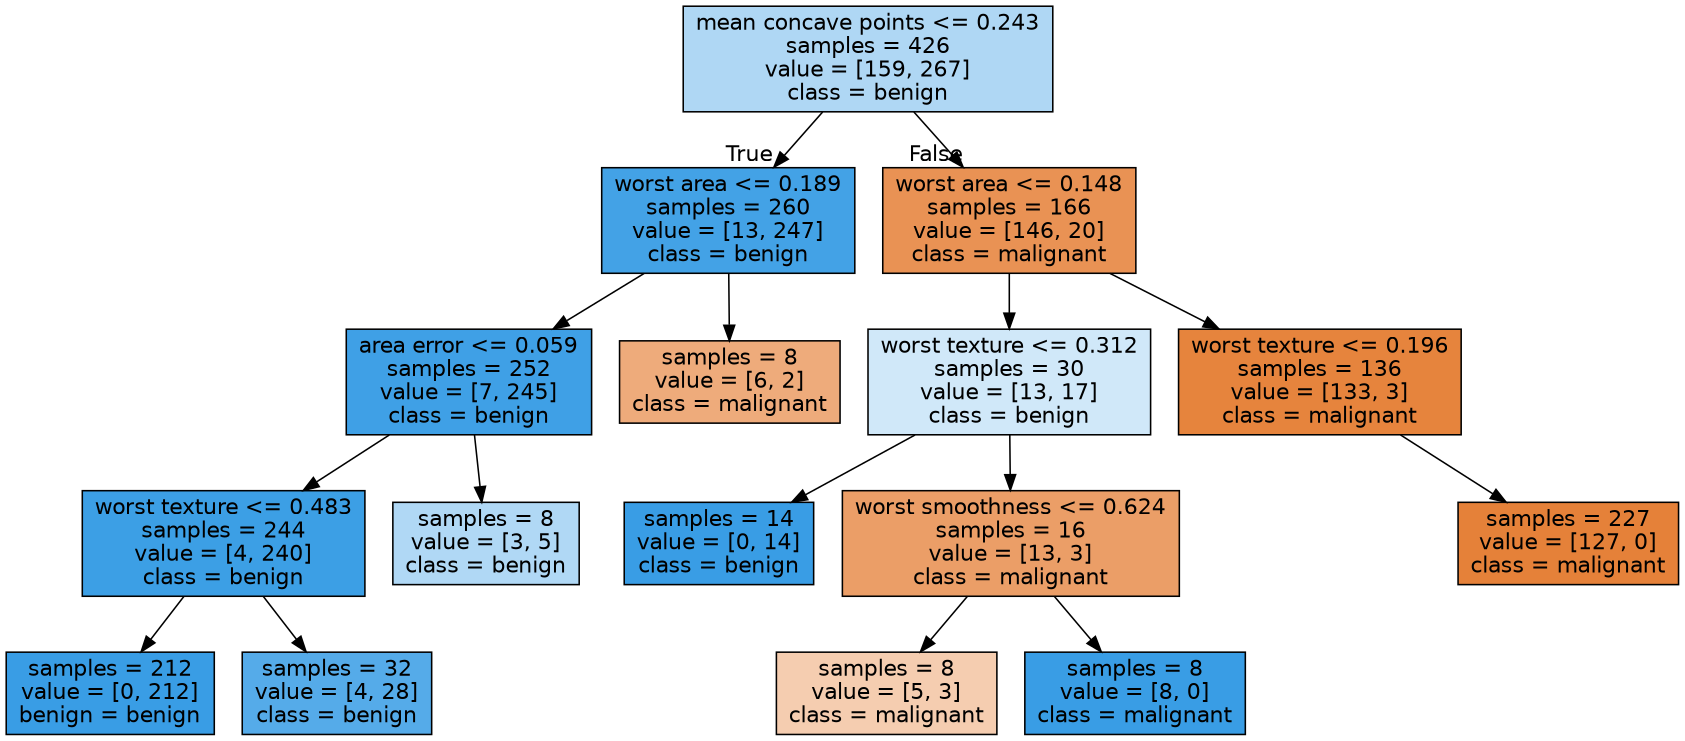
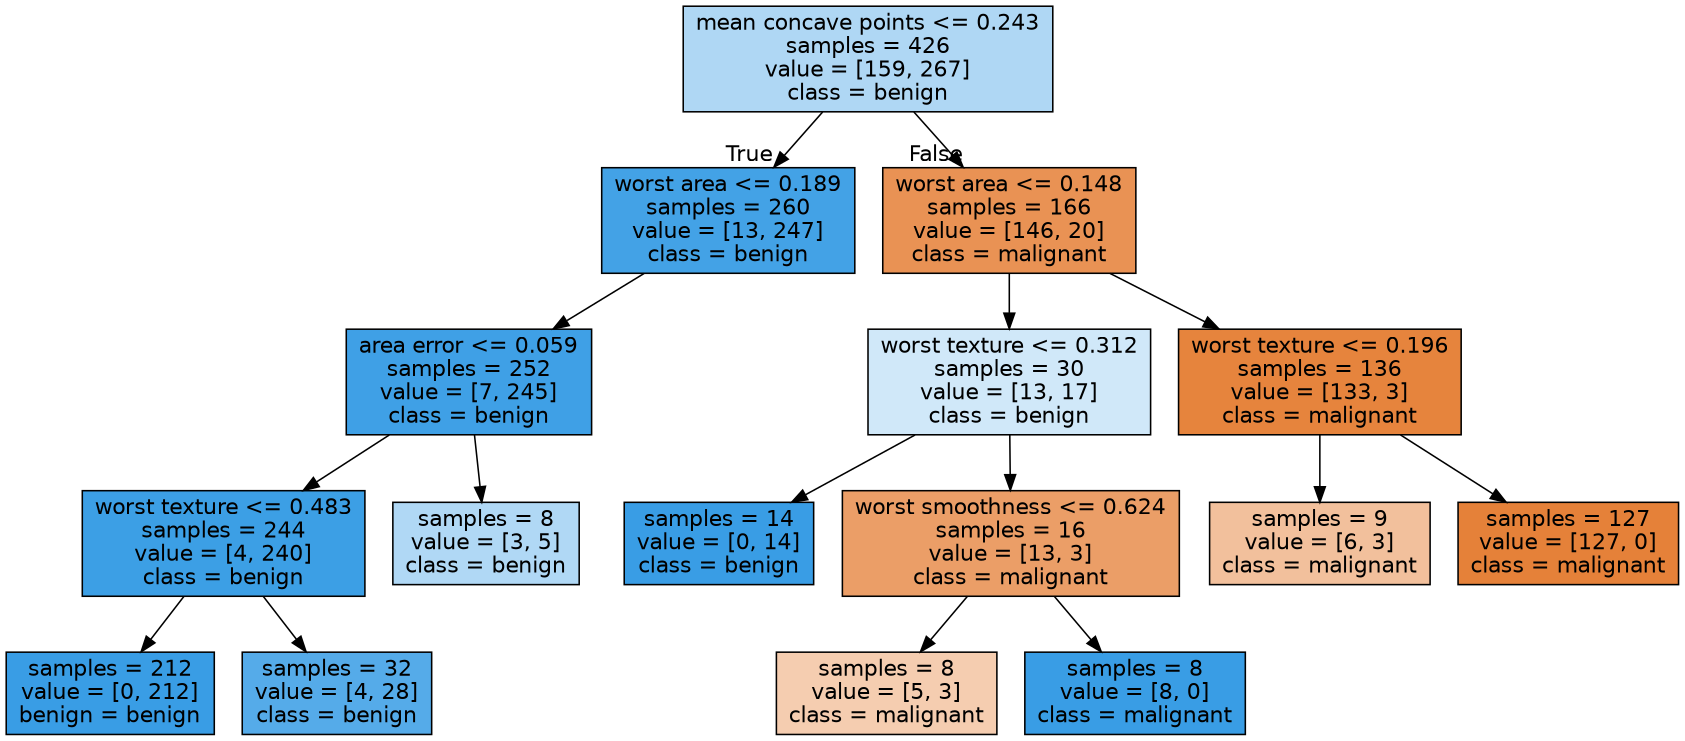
(730, 382) -> none
none -> (1320, 543)
(1568, 543) -> (1568, 543)
